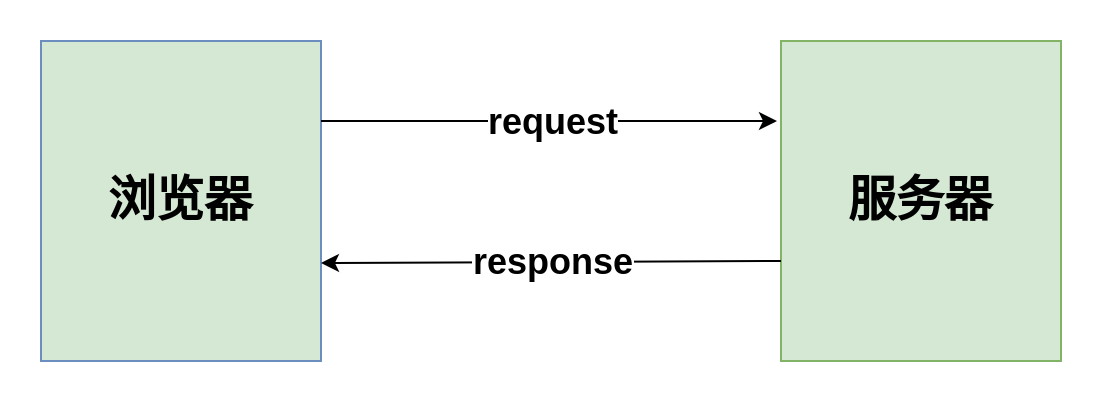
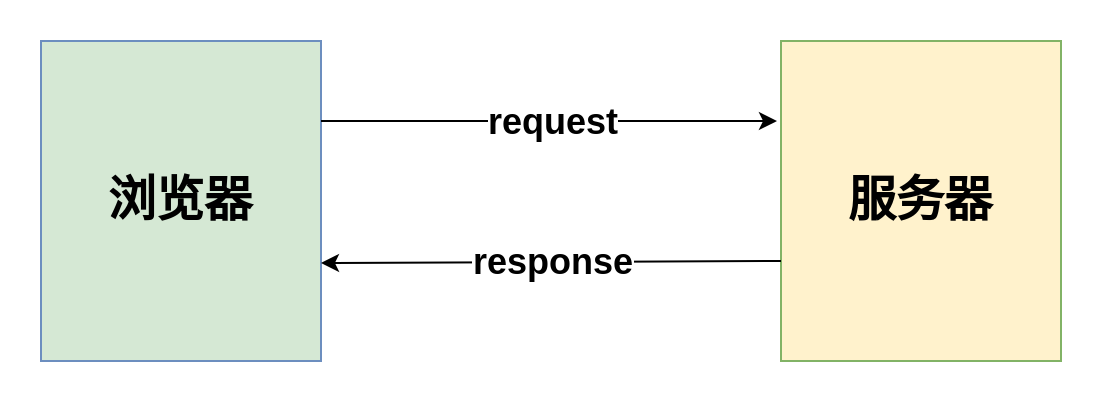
(921, 201) -> (921, 201)
